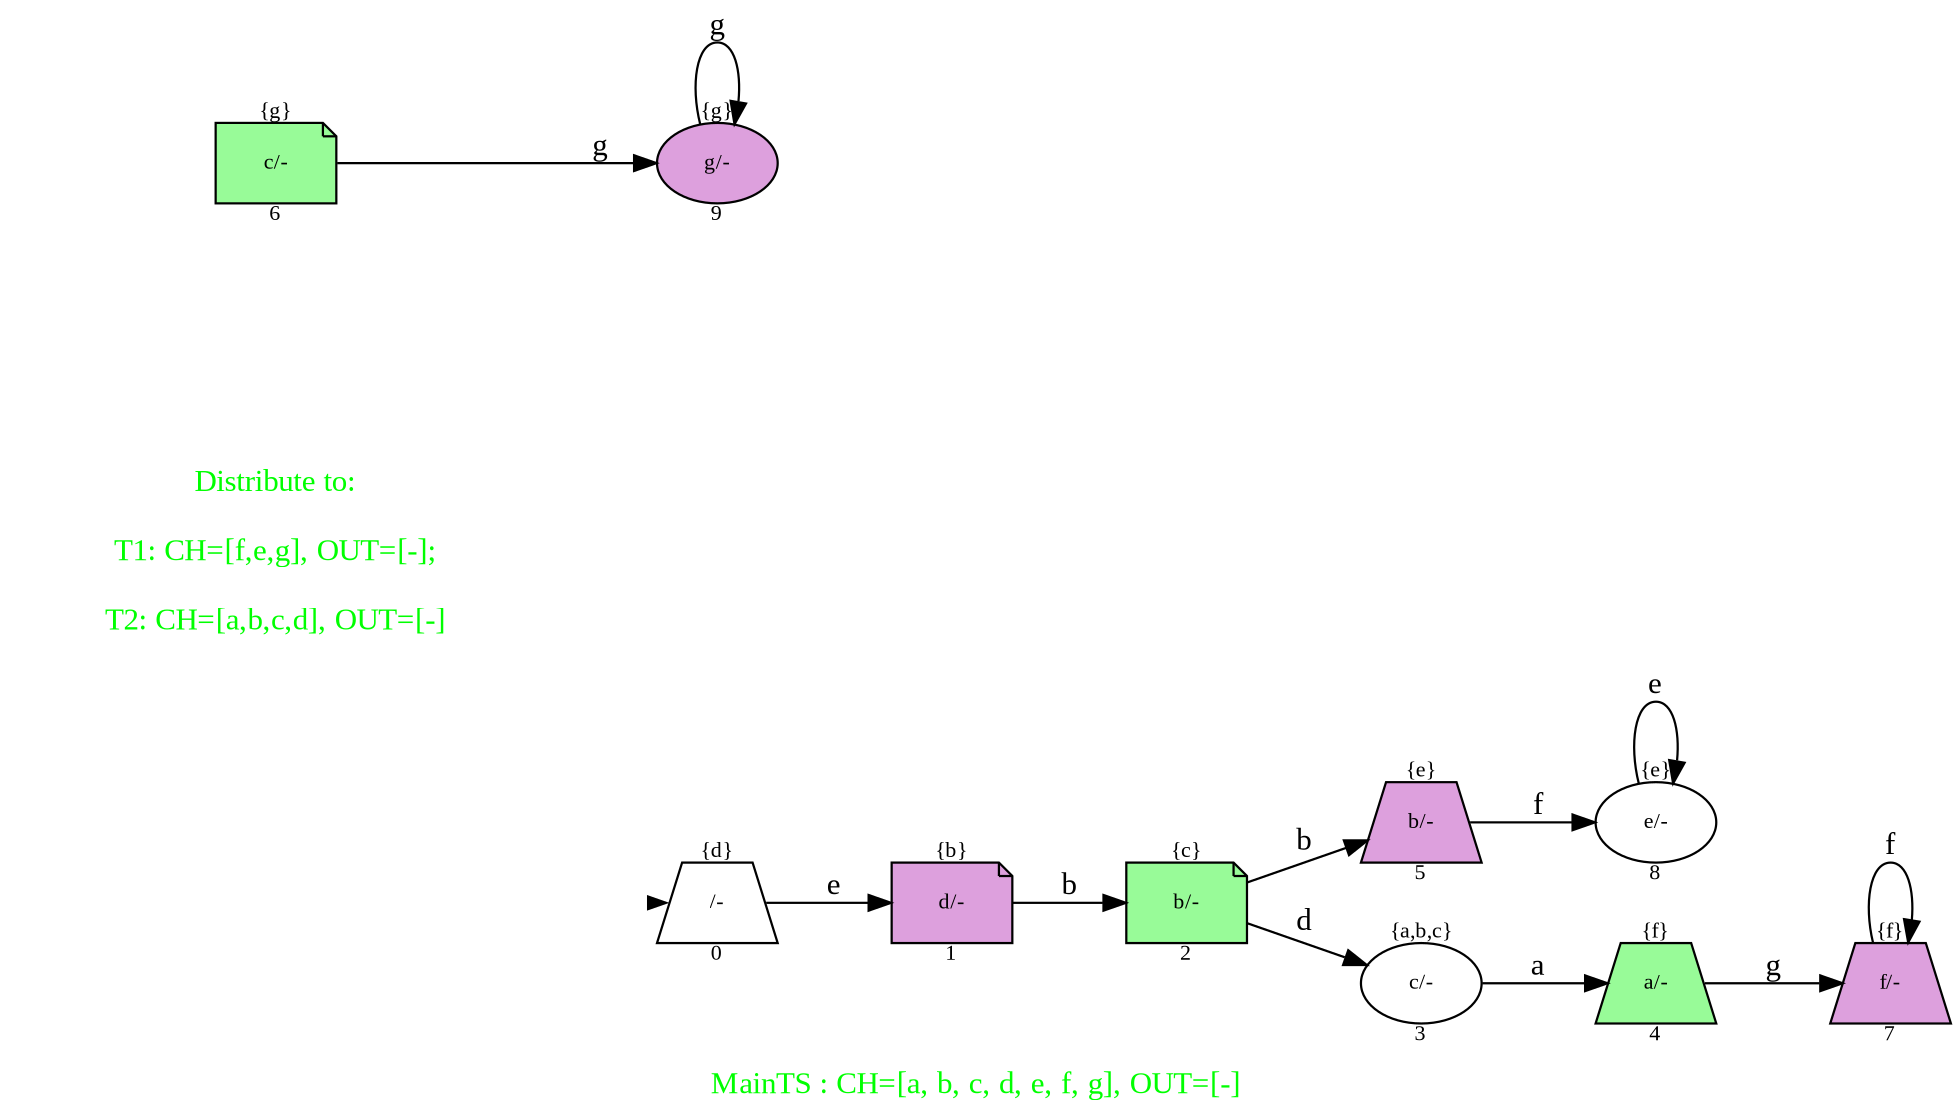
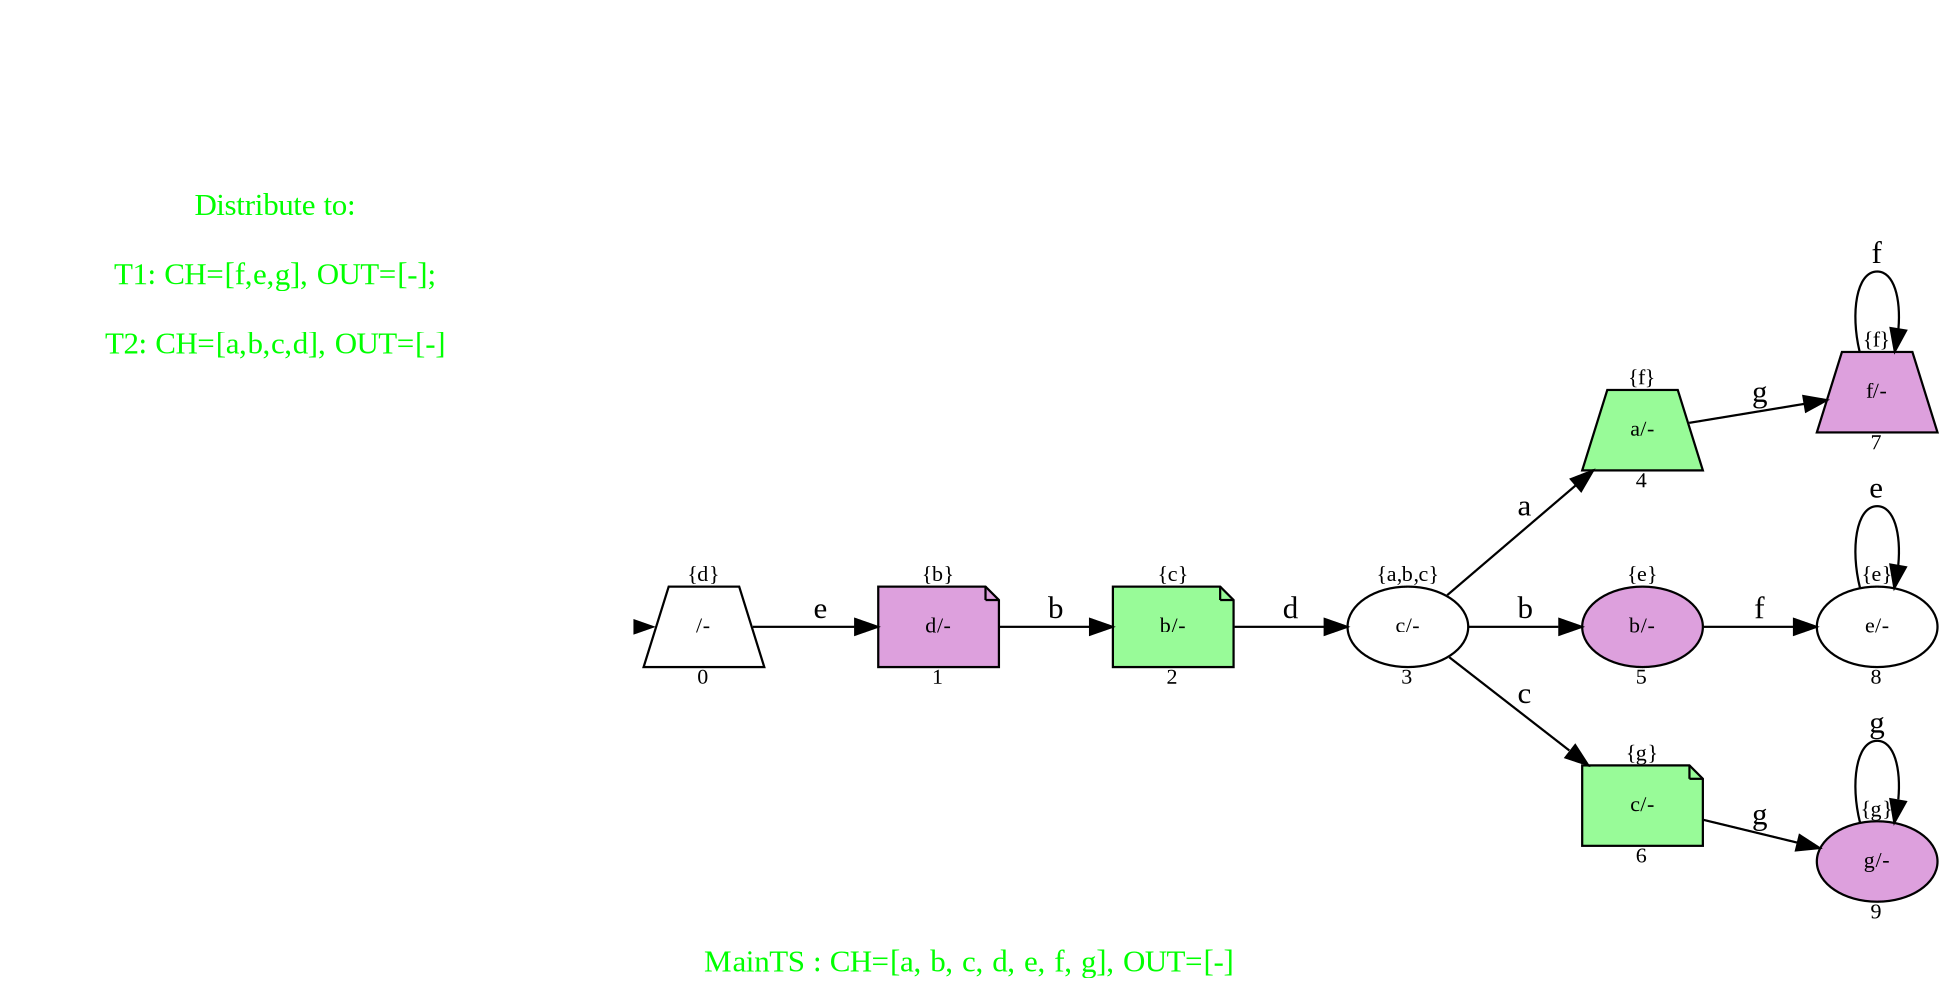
none -> (1509, 704)
(1421, 822) -> (1643, 627)
(1297, 865) -> (1514, 627)
